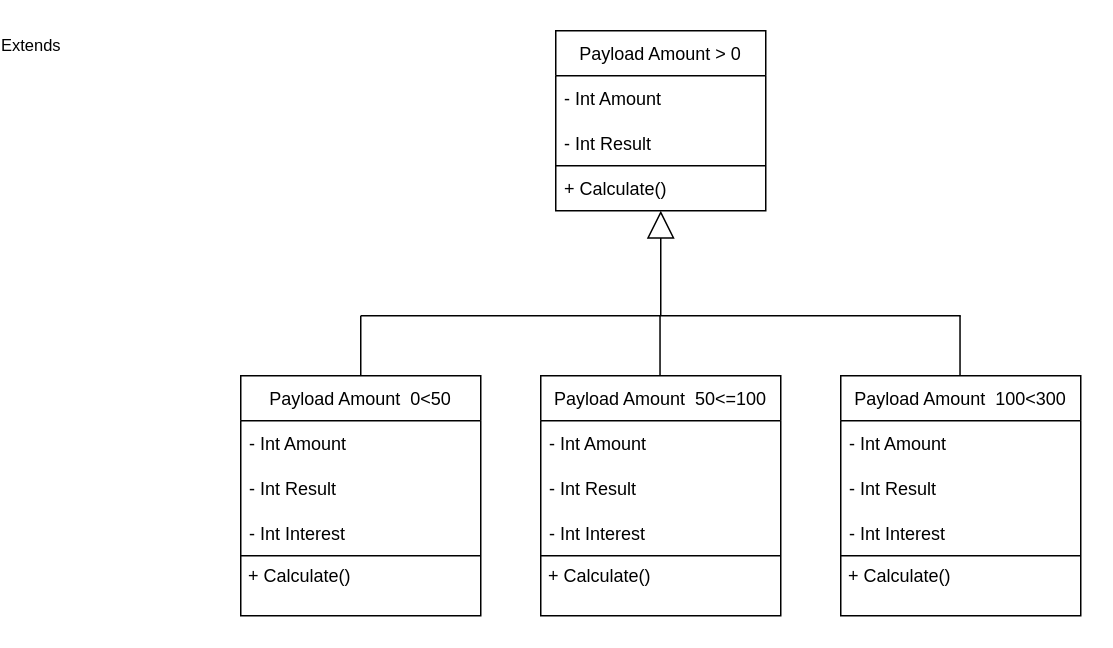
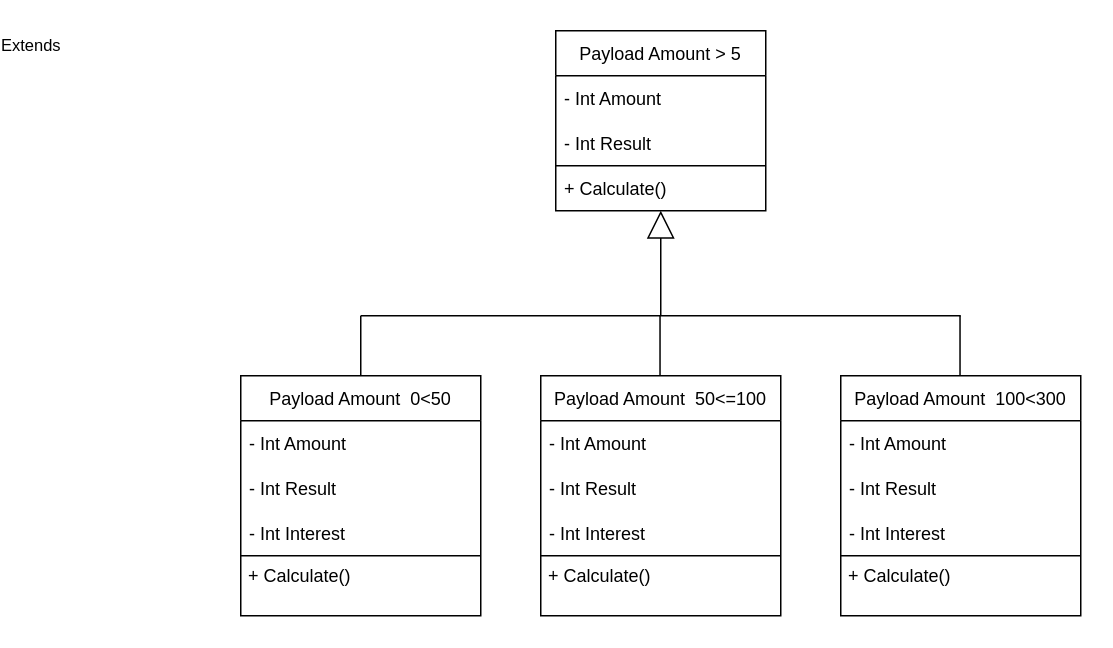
(660, 54) -> (660, 54)
